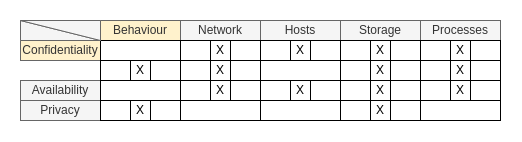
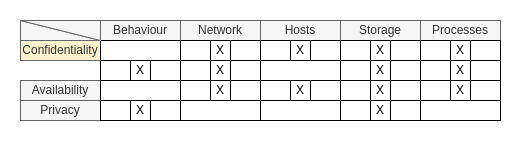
(141, 31) -> (141, 31)
